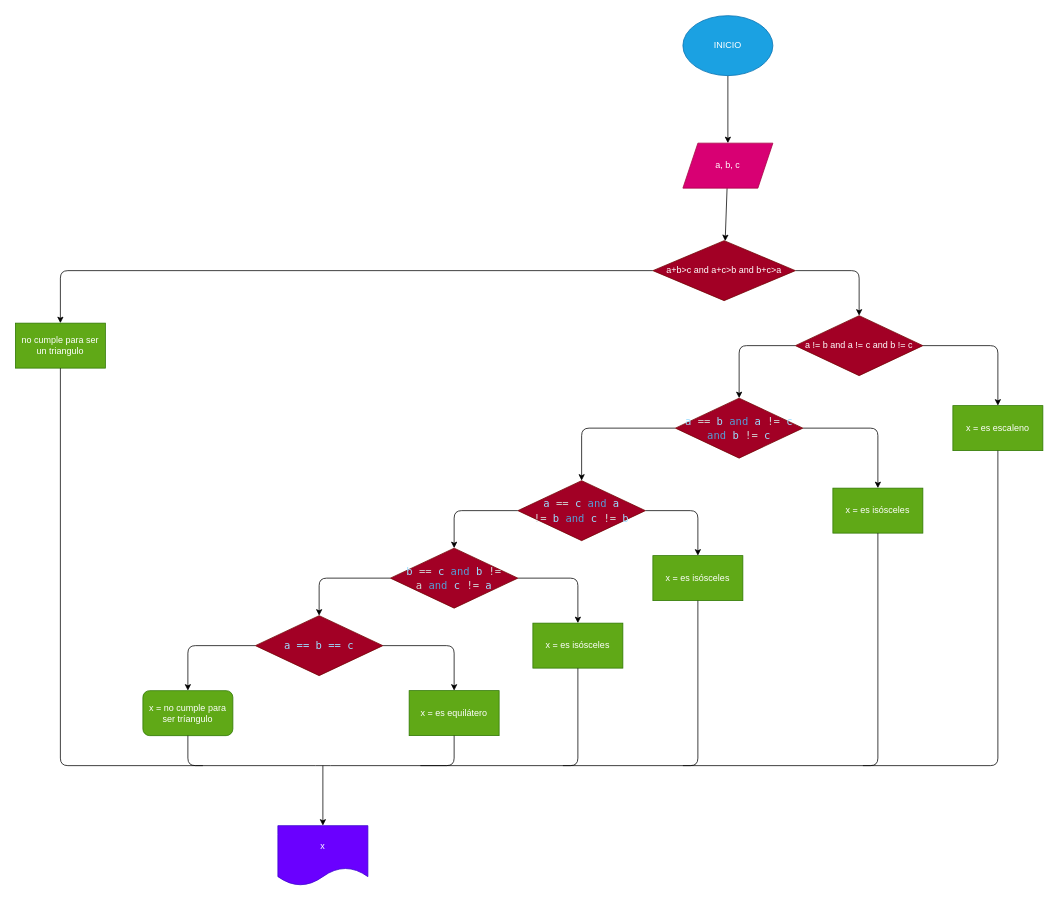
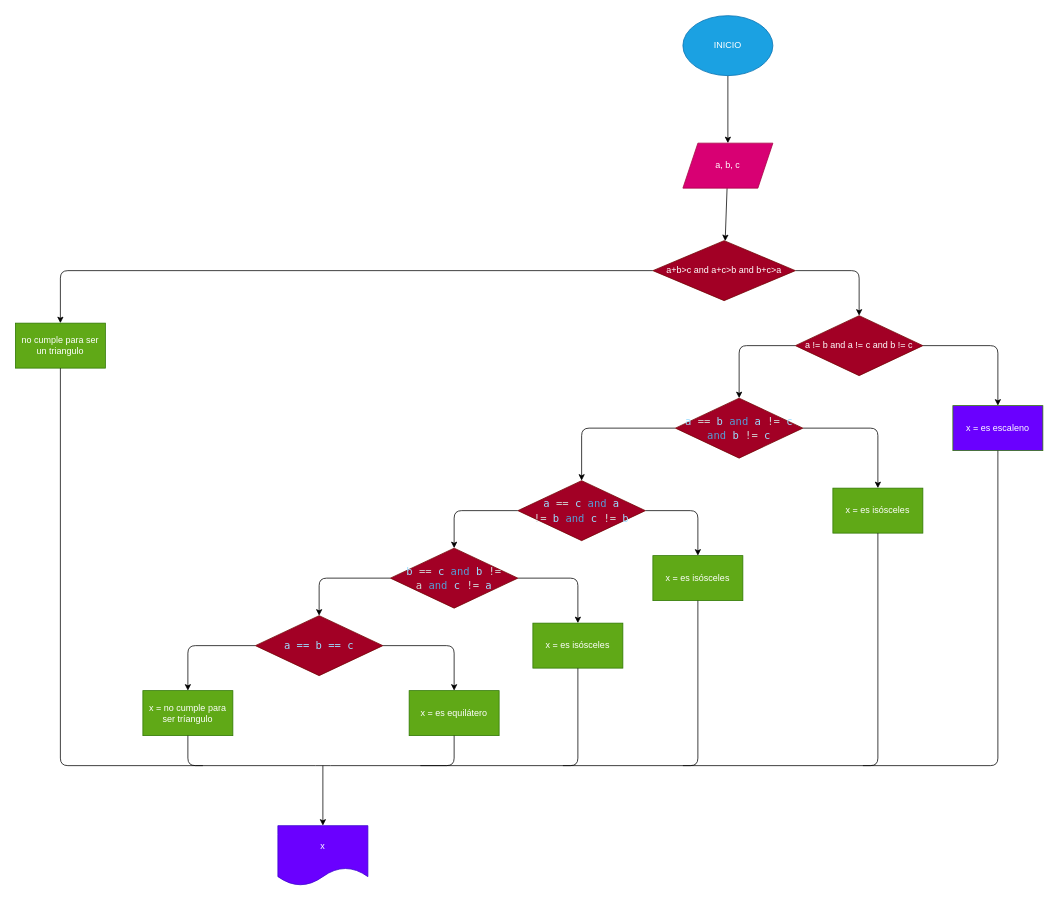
(998, 428) -> (998, 428)
(188, 713) -> (188, 713)
